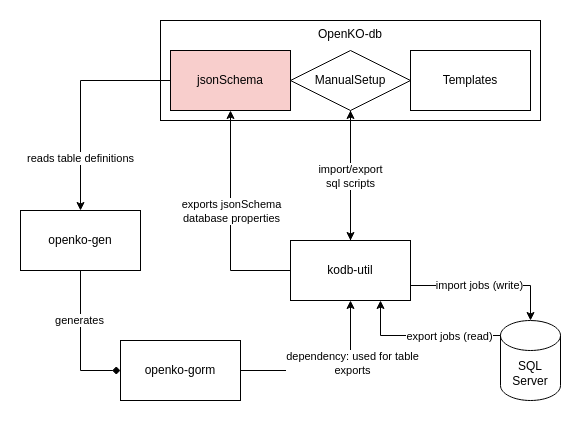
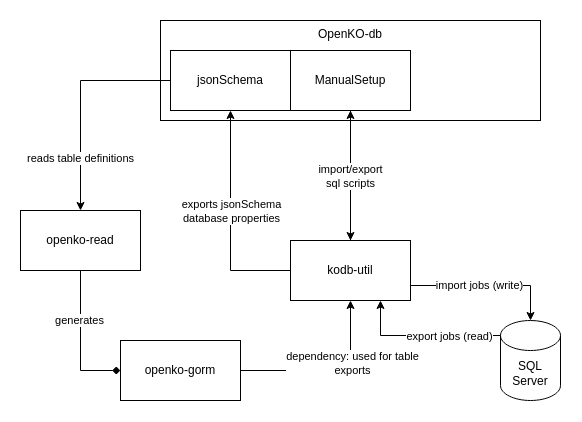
(231, 81) -> (231, 81)
(351, 81) -> (351, 81)
(471, 81) -> none
(81, 241) -> (81, 241)
